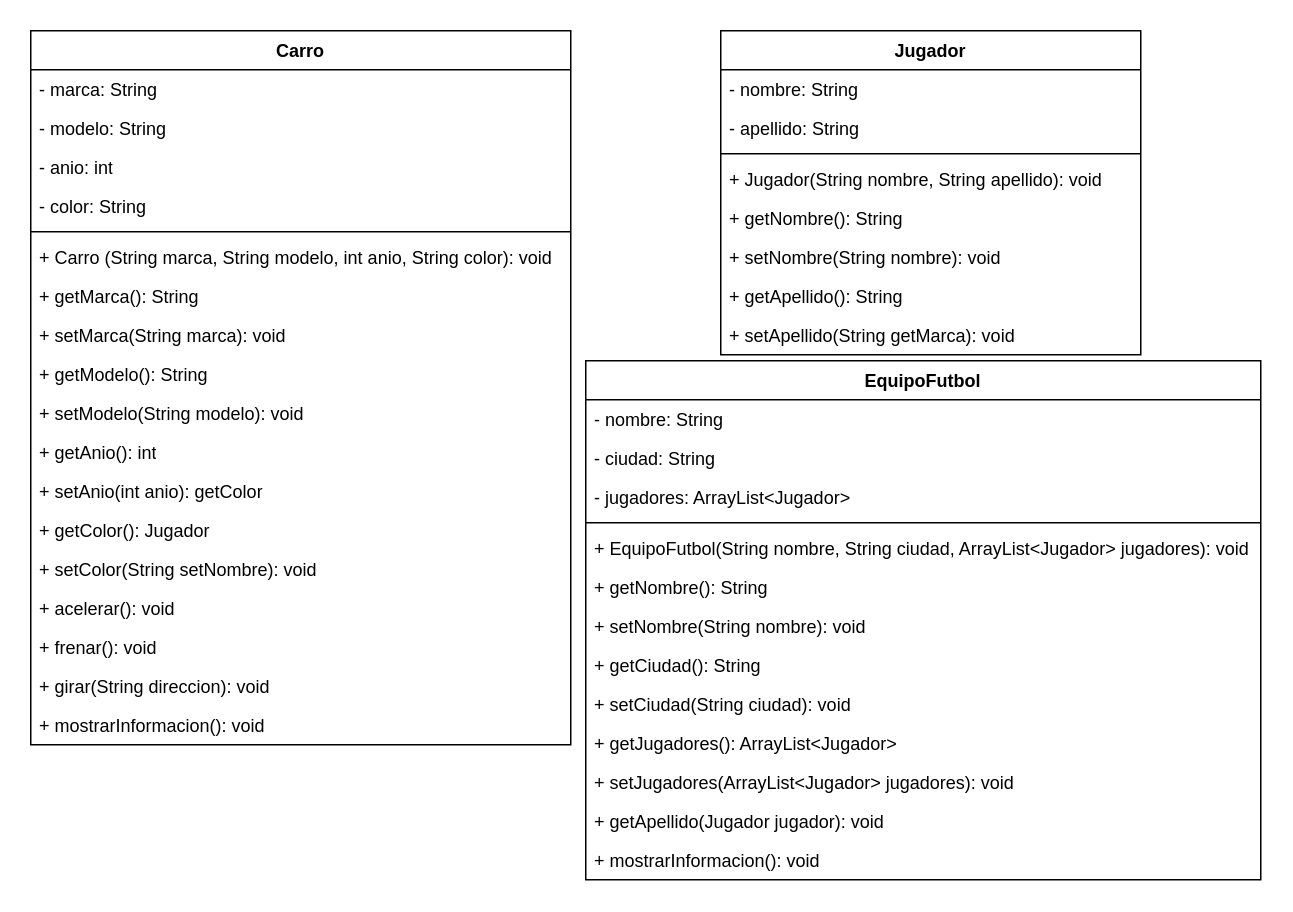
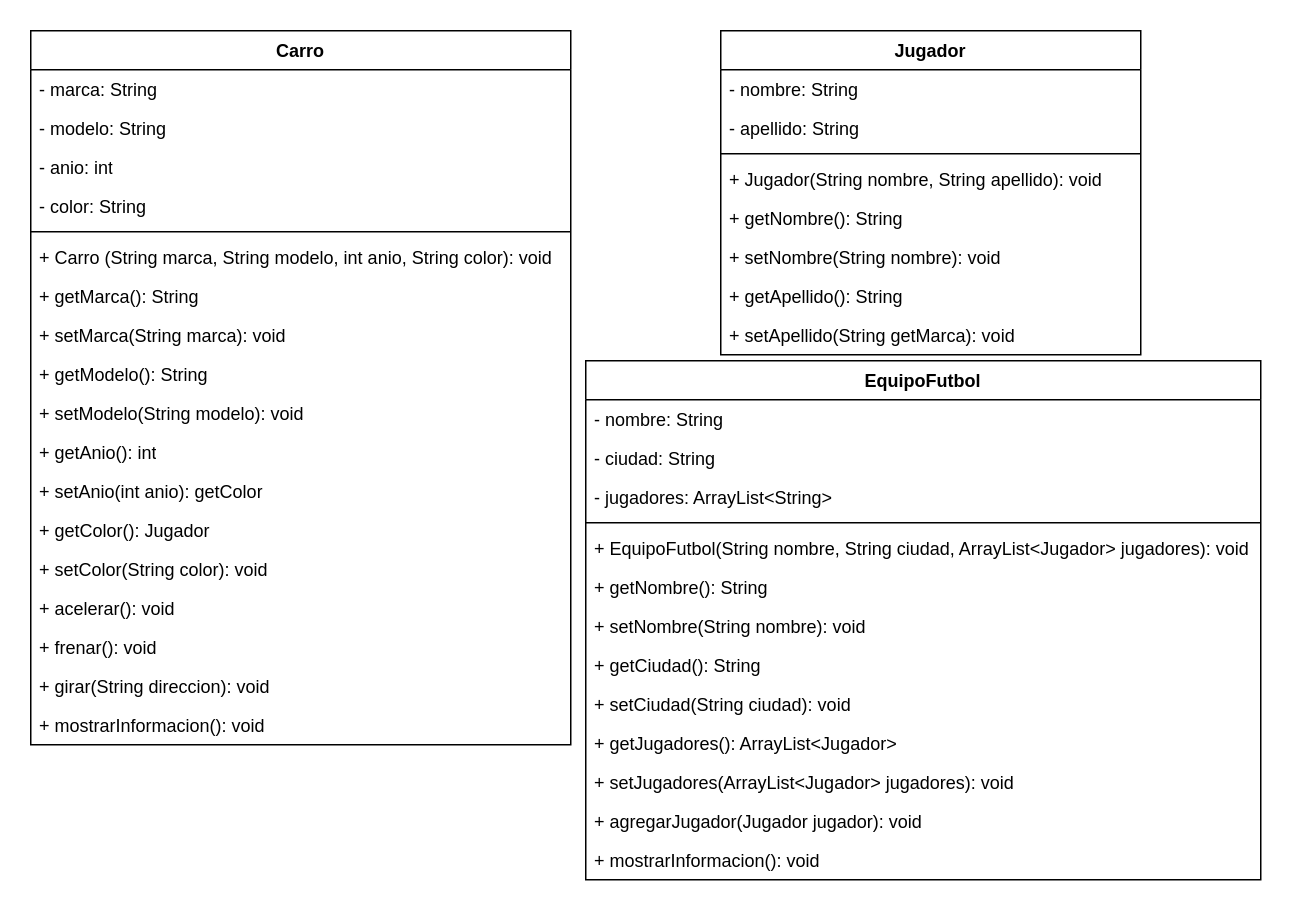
(742, 499) -> (734, 499)
(195, 571) -> (172, 571)
(757, 823) -> (780, 823)
